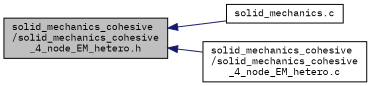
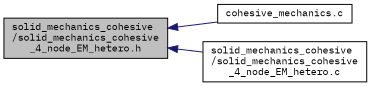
(285, 14) -> (285, 14)
